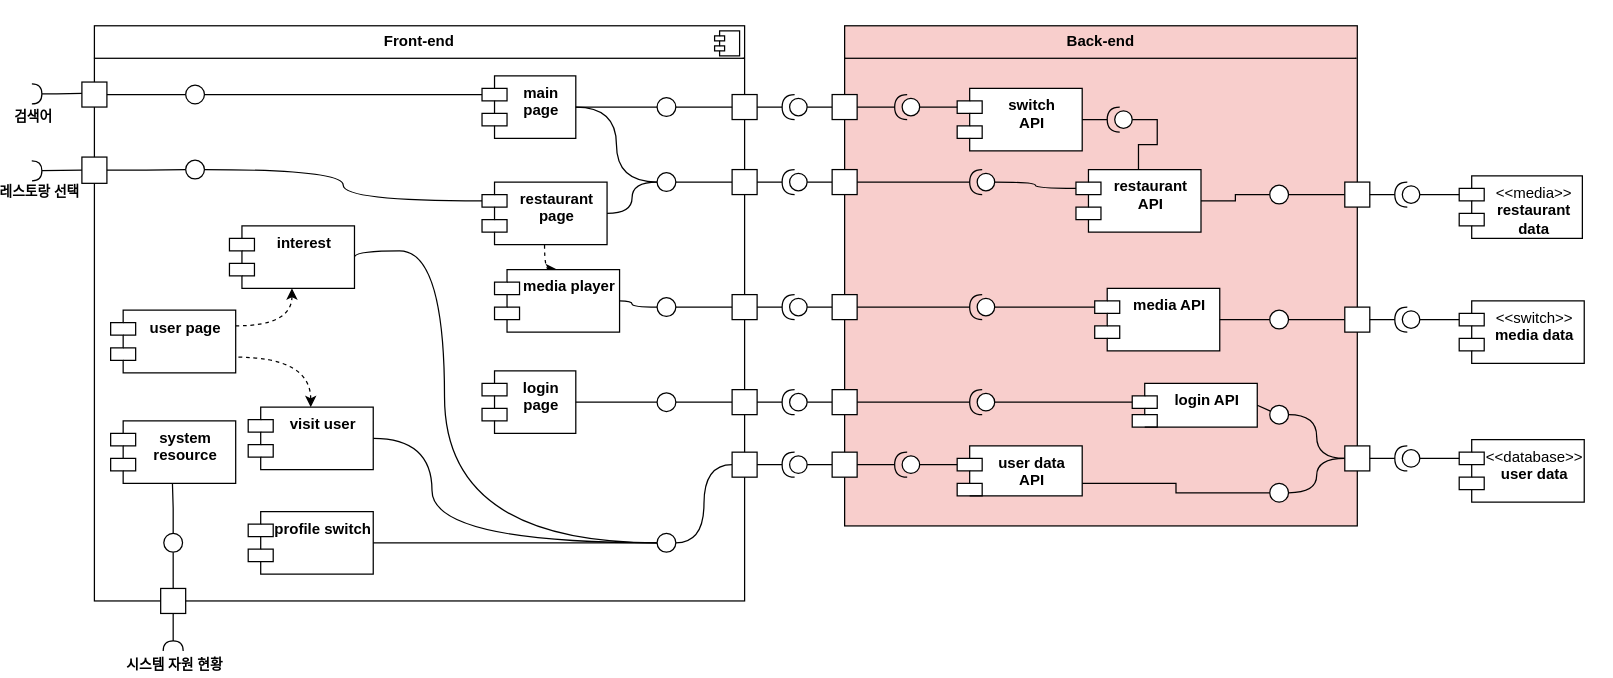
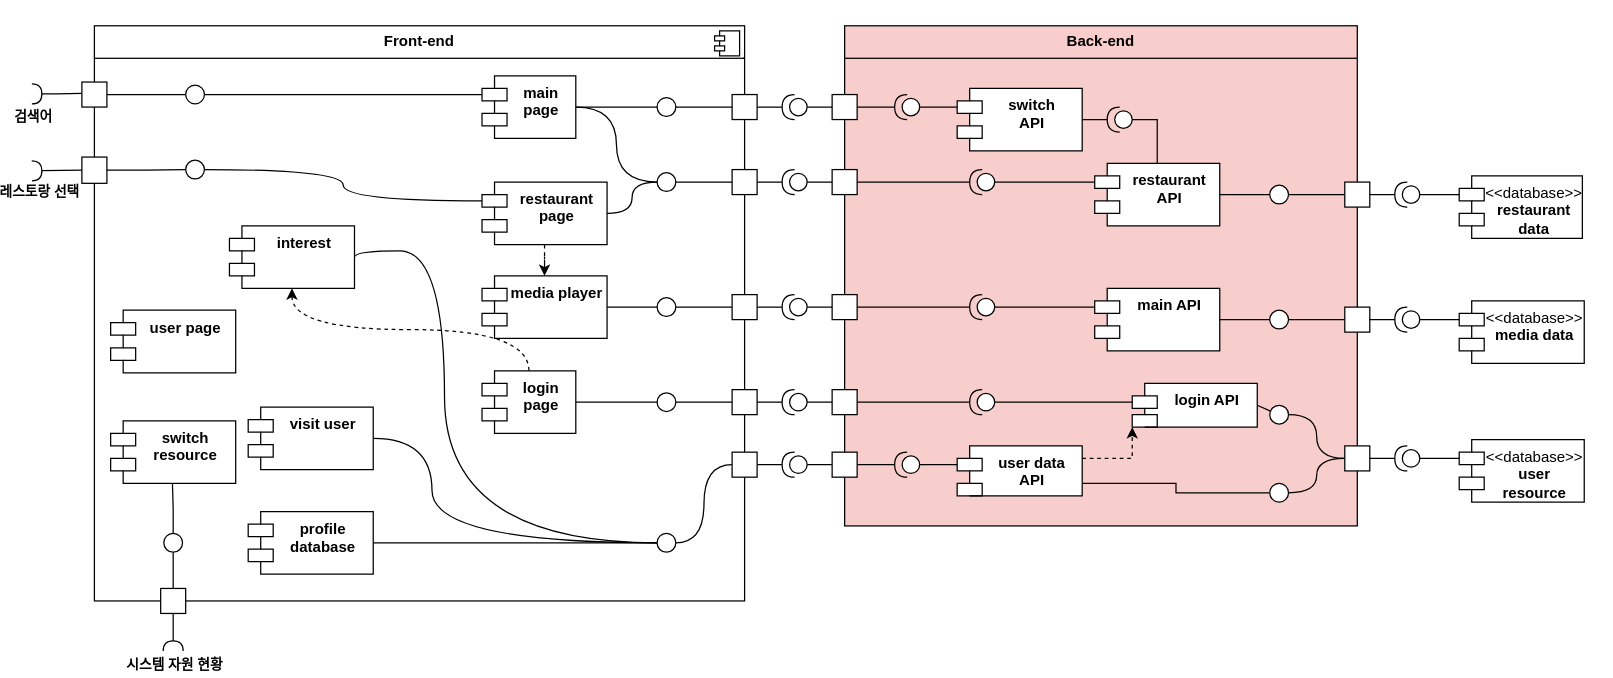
(1138, 201) -> (1157, 194)
(1534, 211) -> (1534, 220)
(557, 301) -> (544, 307)
(1169, 306) -> (1169, 306)
(271, 321) -> (412, 329)
(1534, 327) -> (1534, 336)
(284, 364) -> none
(186, 447) -> (186, 447)
none -> (1118, 458)
(1534, 475) -> (1534, 484)
(323, 539) -> (323, 539)
